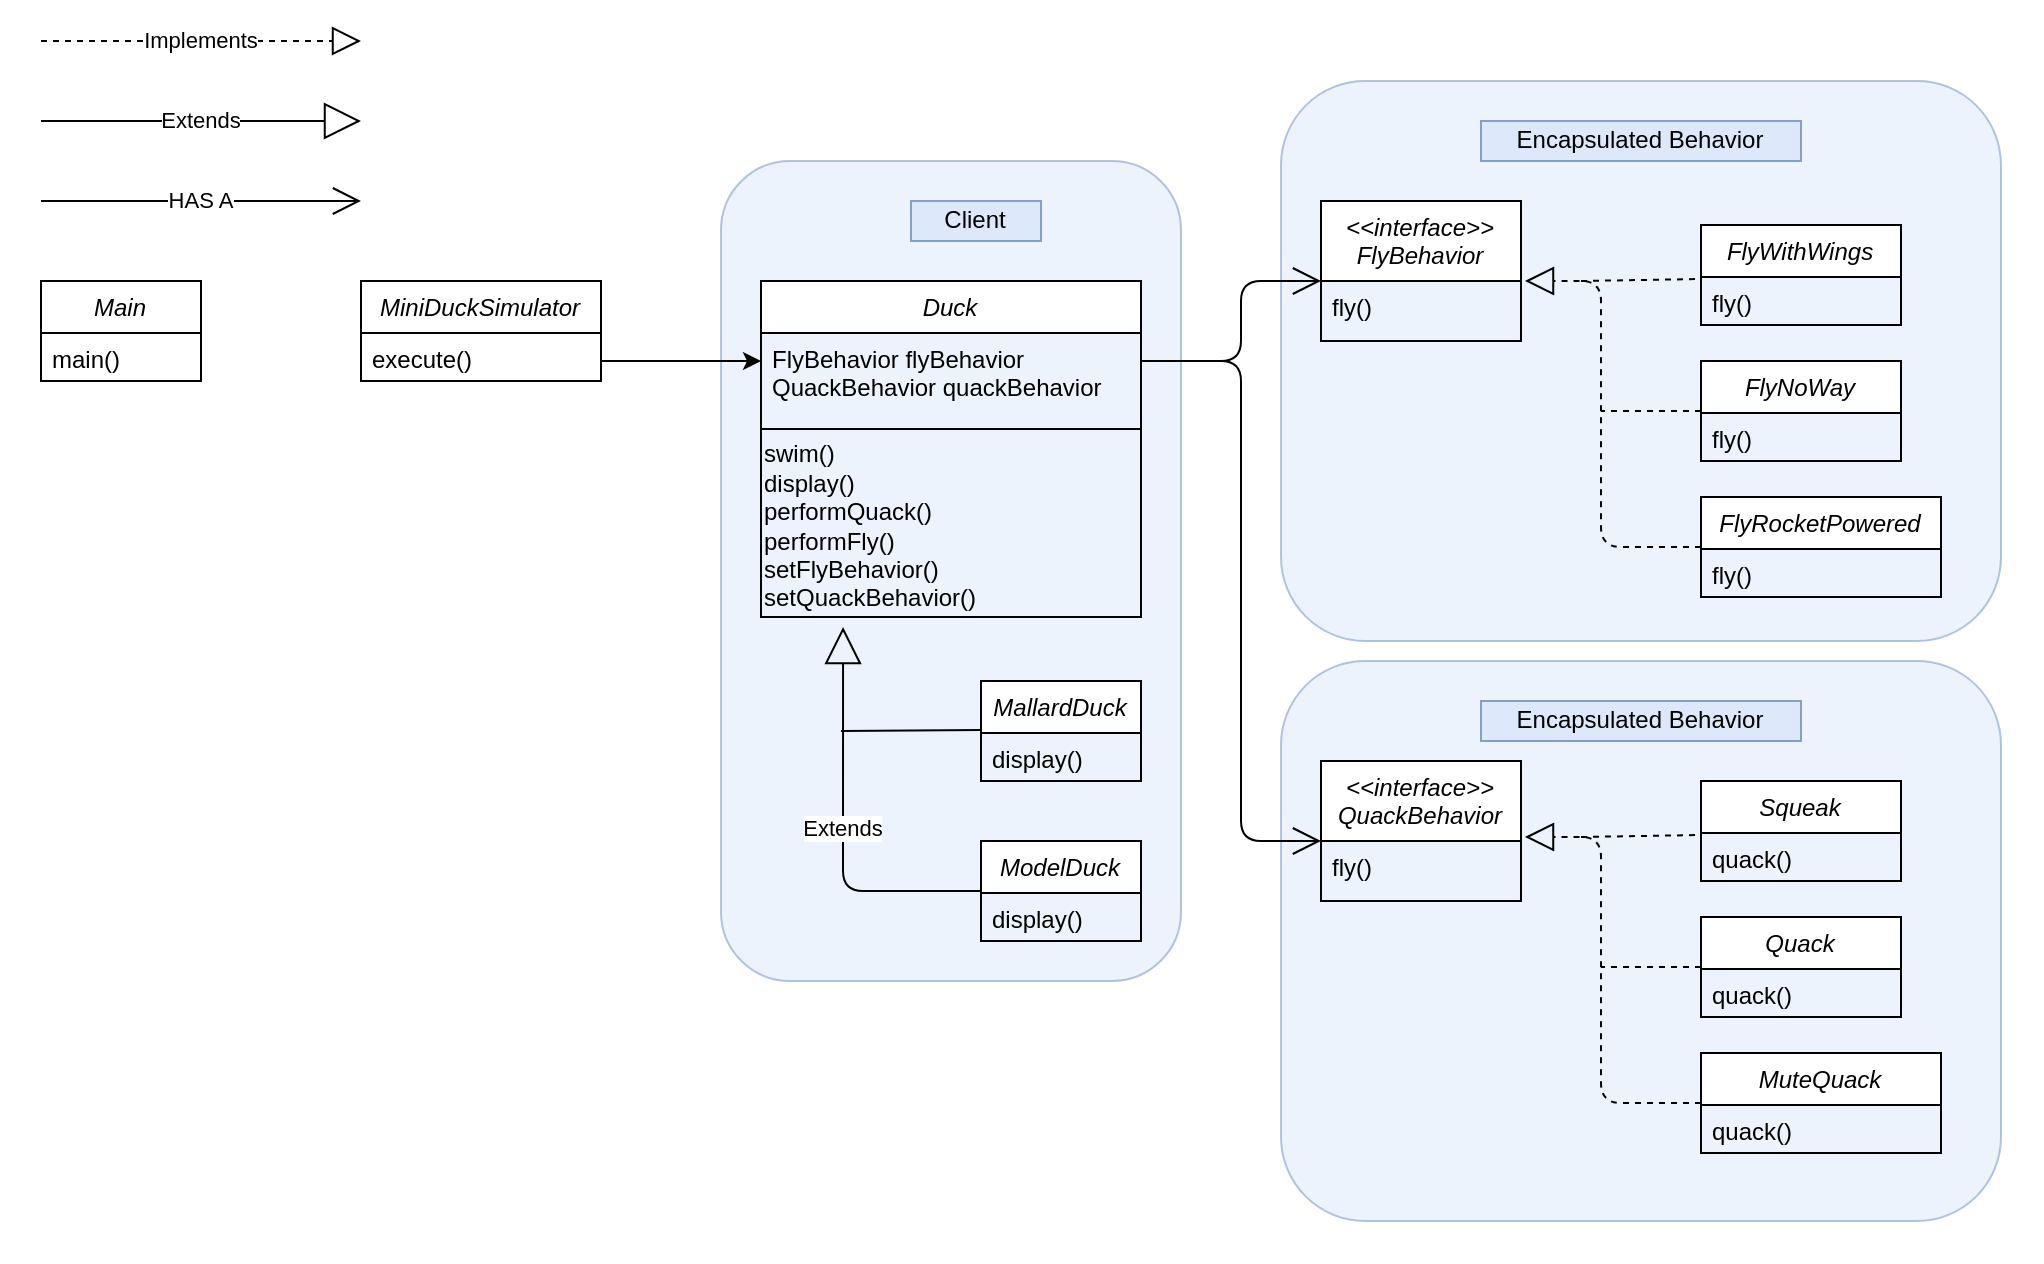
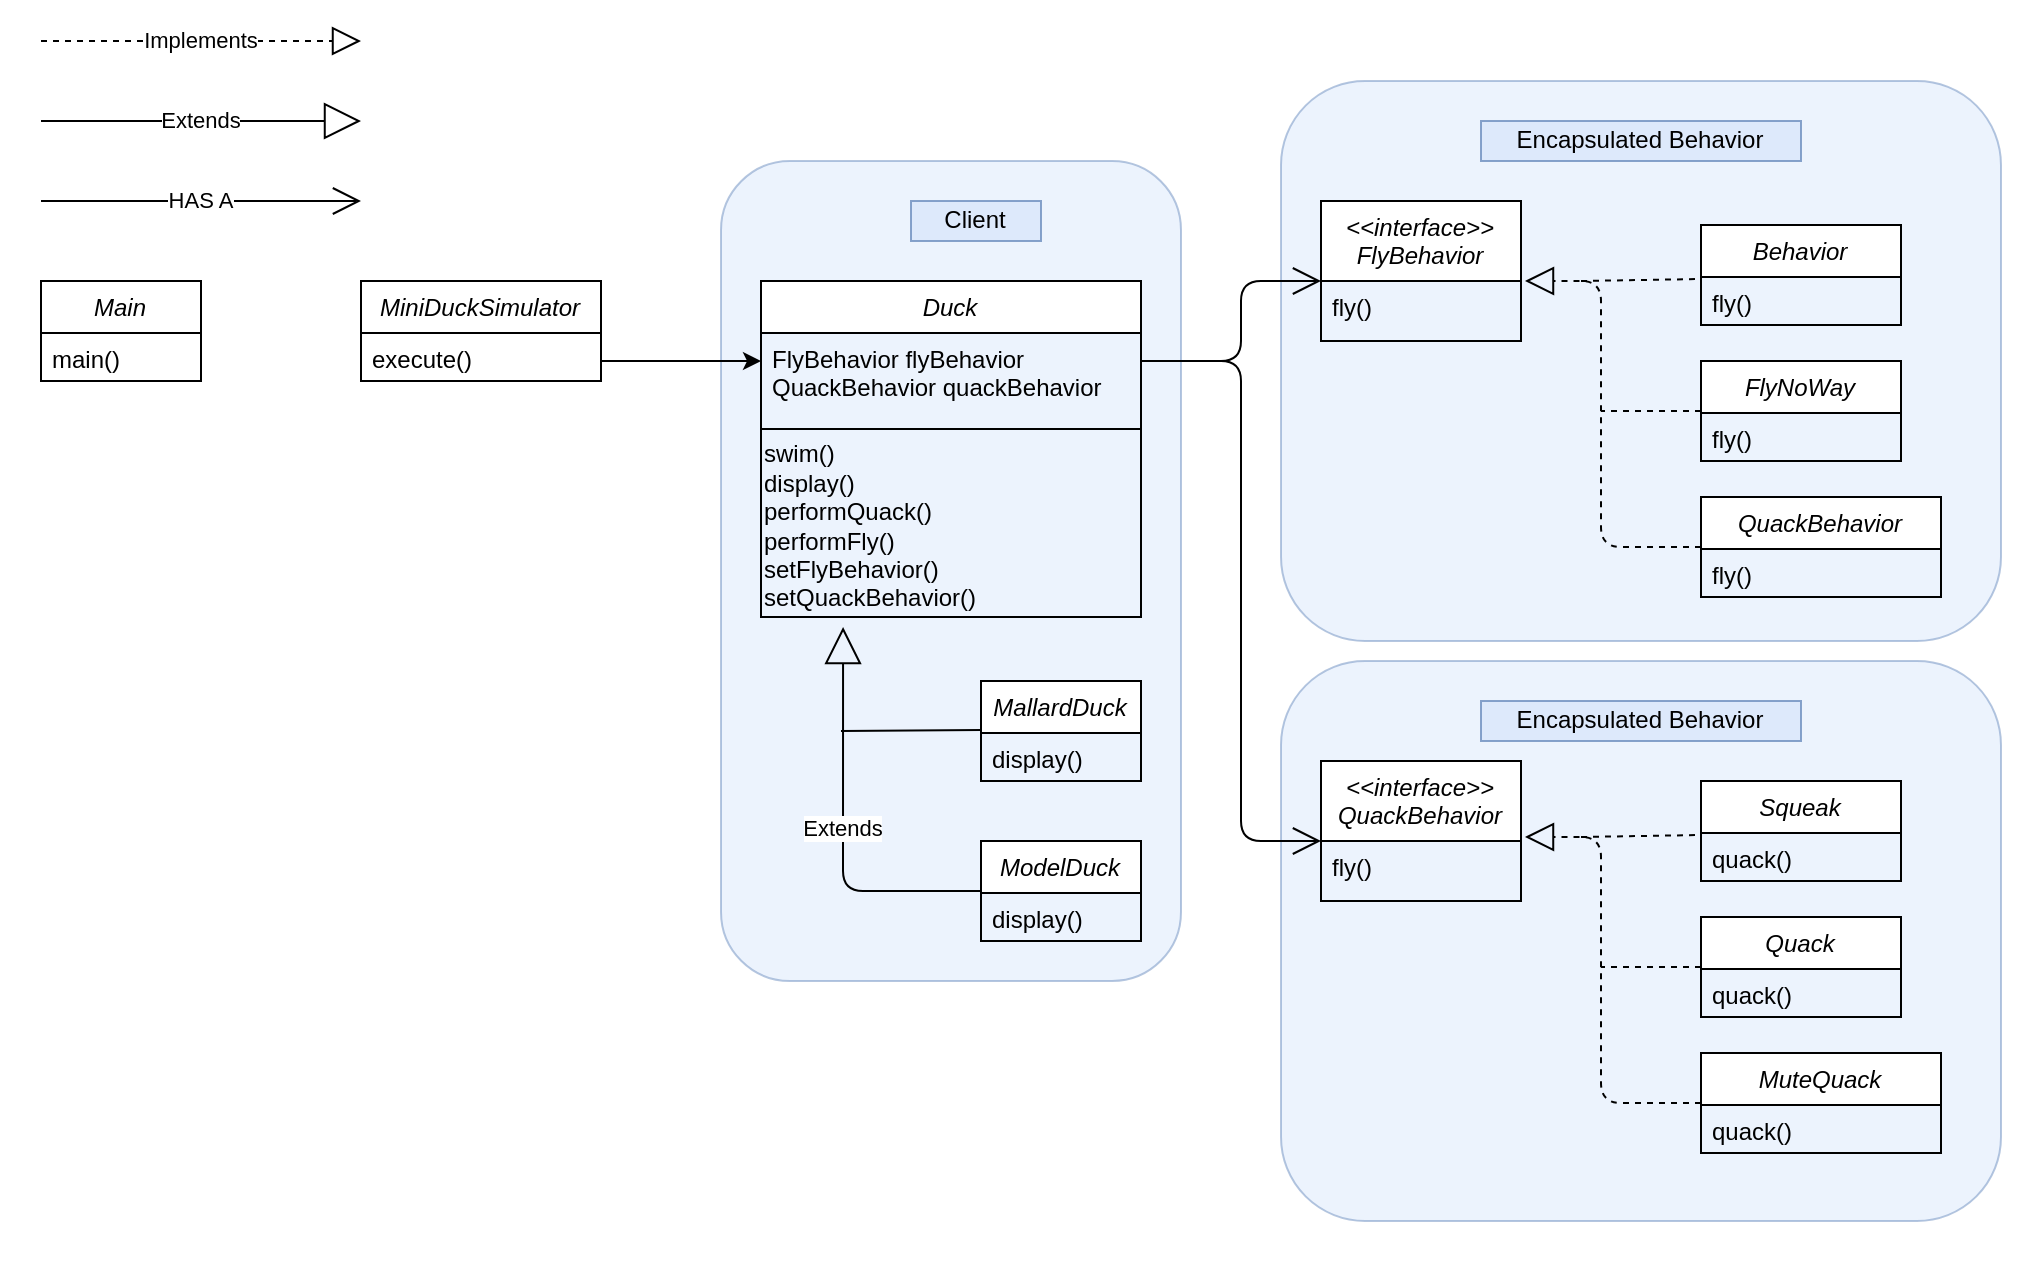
(1800, 252) -> (1800, 252)
(1820, 524) -> (1820, 524)
